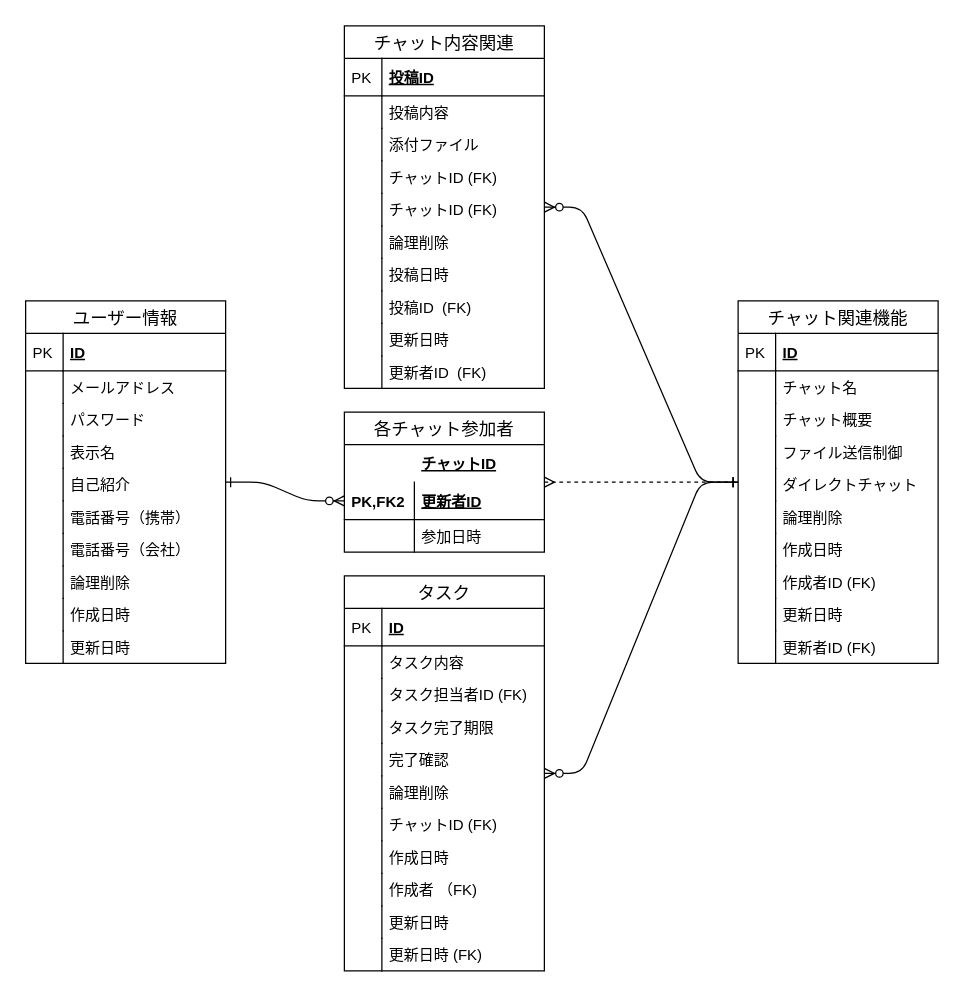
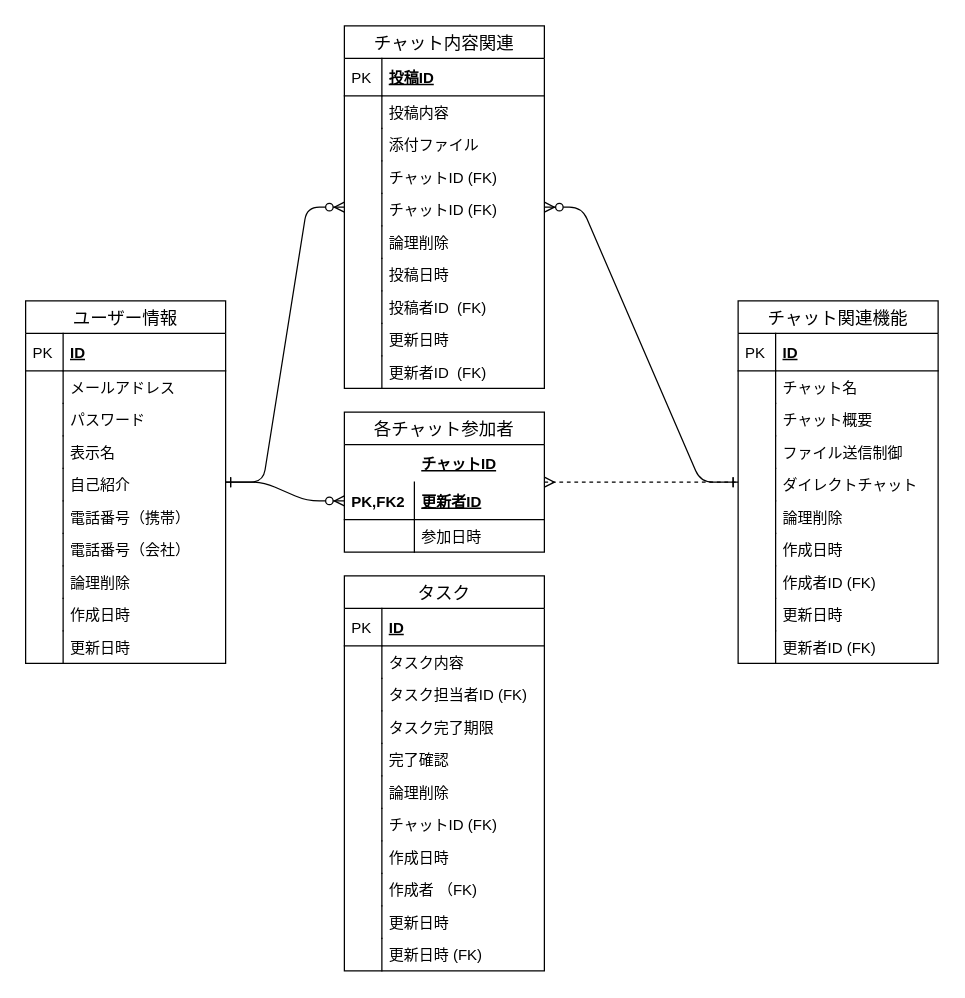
(435, 308) -> (443, 308)
none -> (287, 330)
(635, 642) -> none
